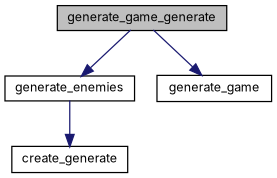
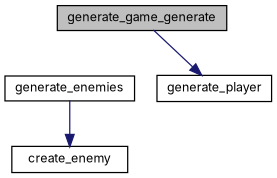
(111, 49) -> none
(214, 88) -> (214, 88)
(70, 159) -> (70, 159)
